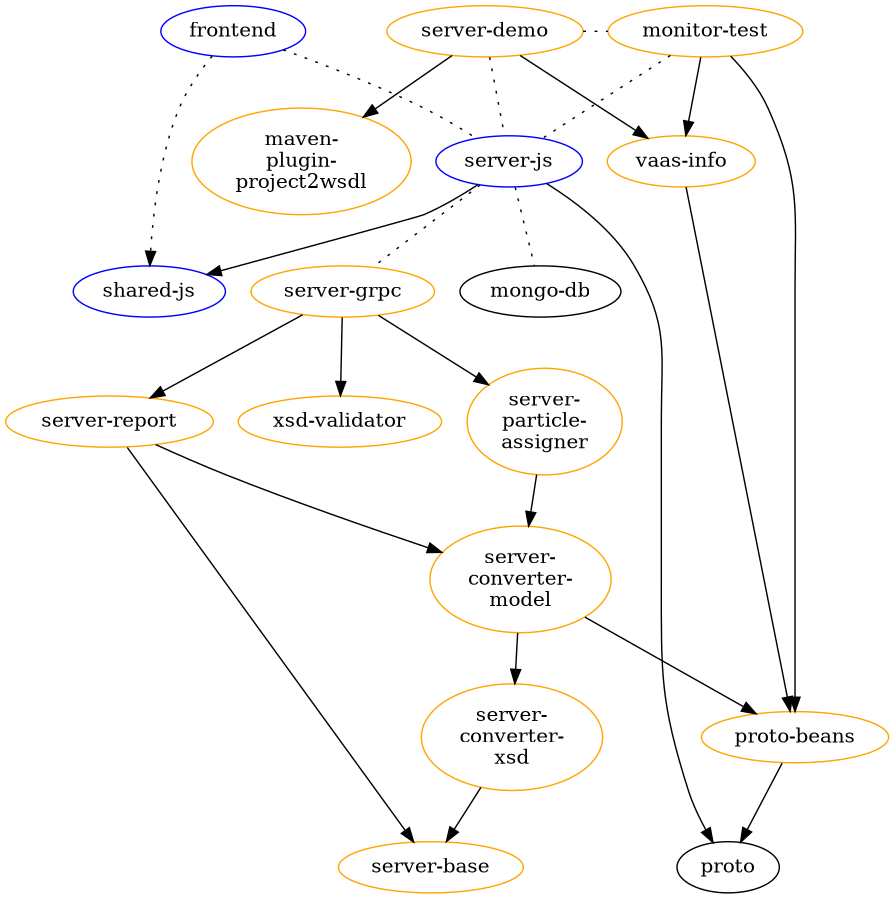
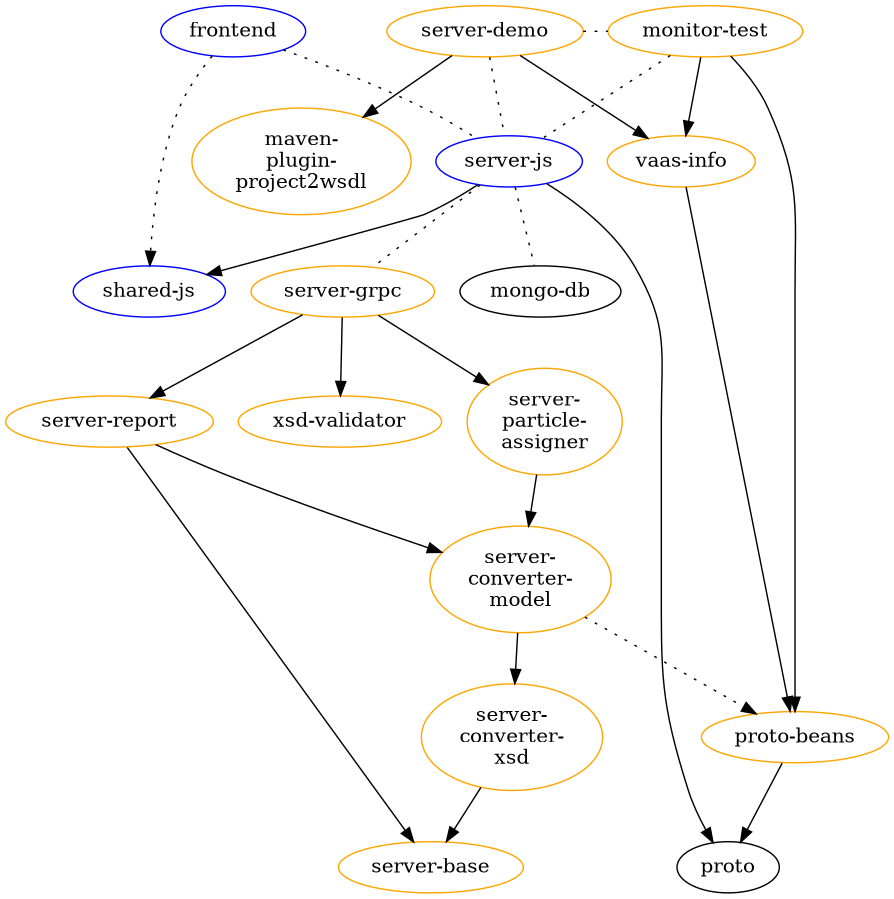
(672, 666) -> (672, 666)
